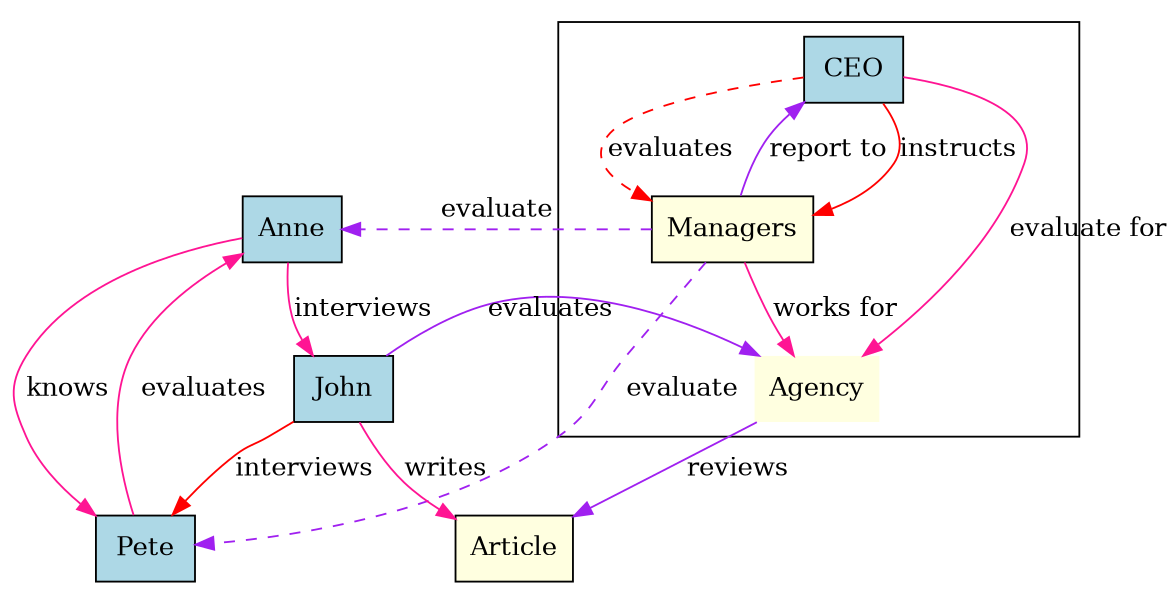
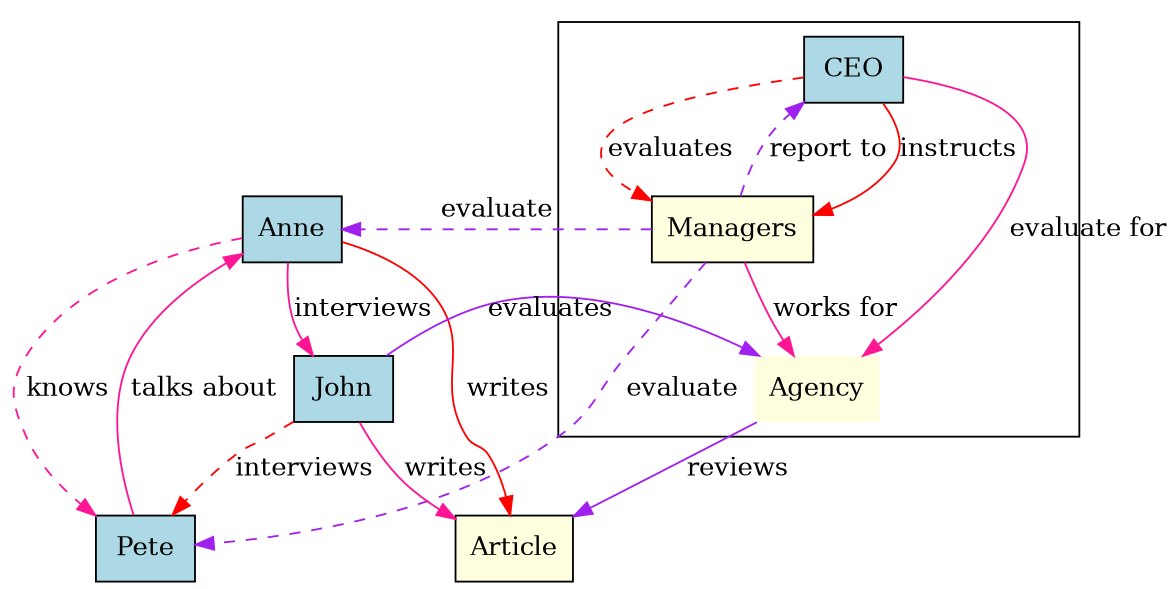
(759, 151) -> (759, 151)
(51, 325) -> (51, 325)
none -> (453, 349)
(204, 389) -> (204, 389)
(235, 455) -> (235, 455)
